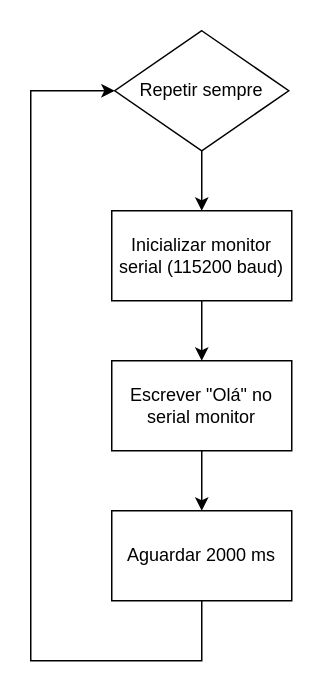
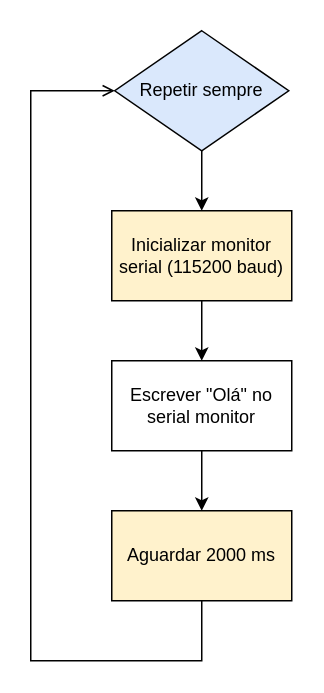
(103, 91) -> (105, 91)
(202, 91) -> (202, 91)
(202, 256) -> (202, 256)
(202, 556) -> (202, 556)
